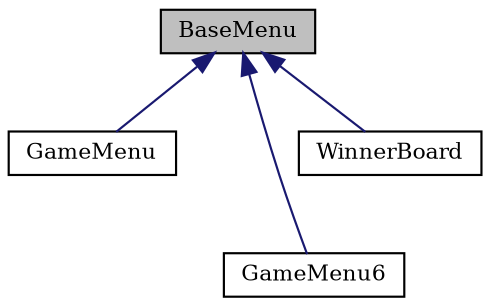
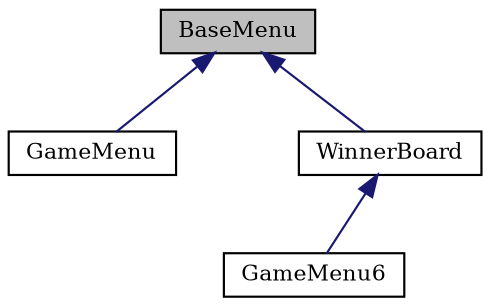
(276, 165) -> (346, 224)
